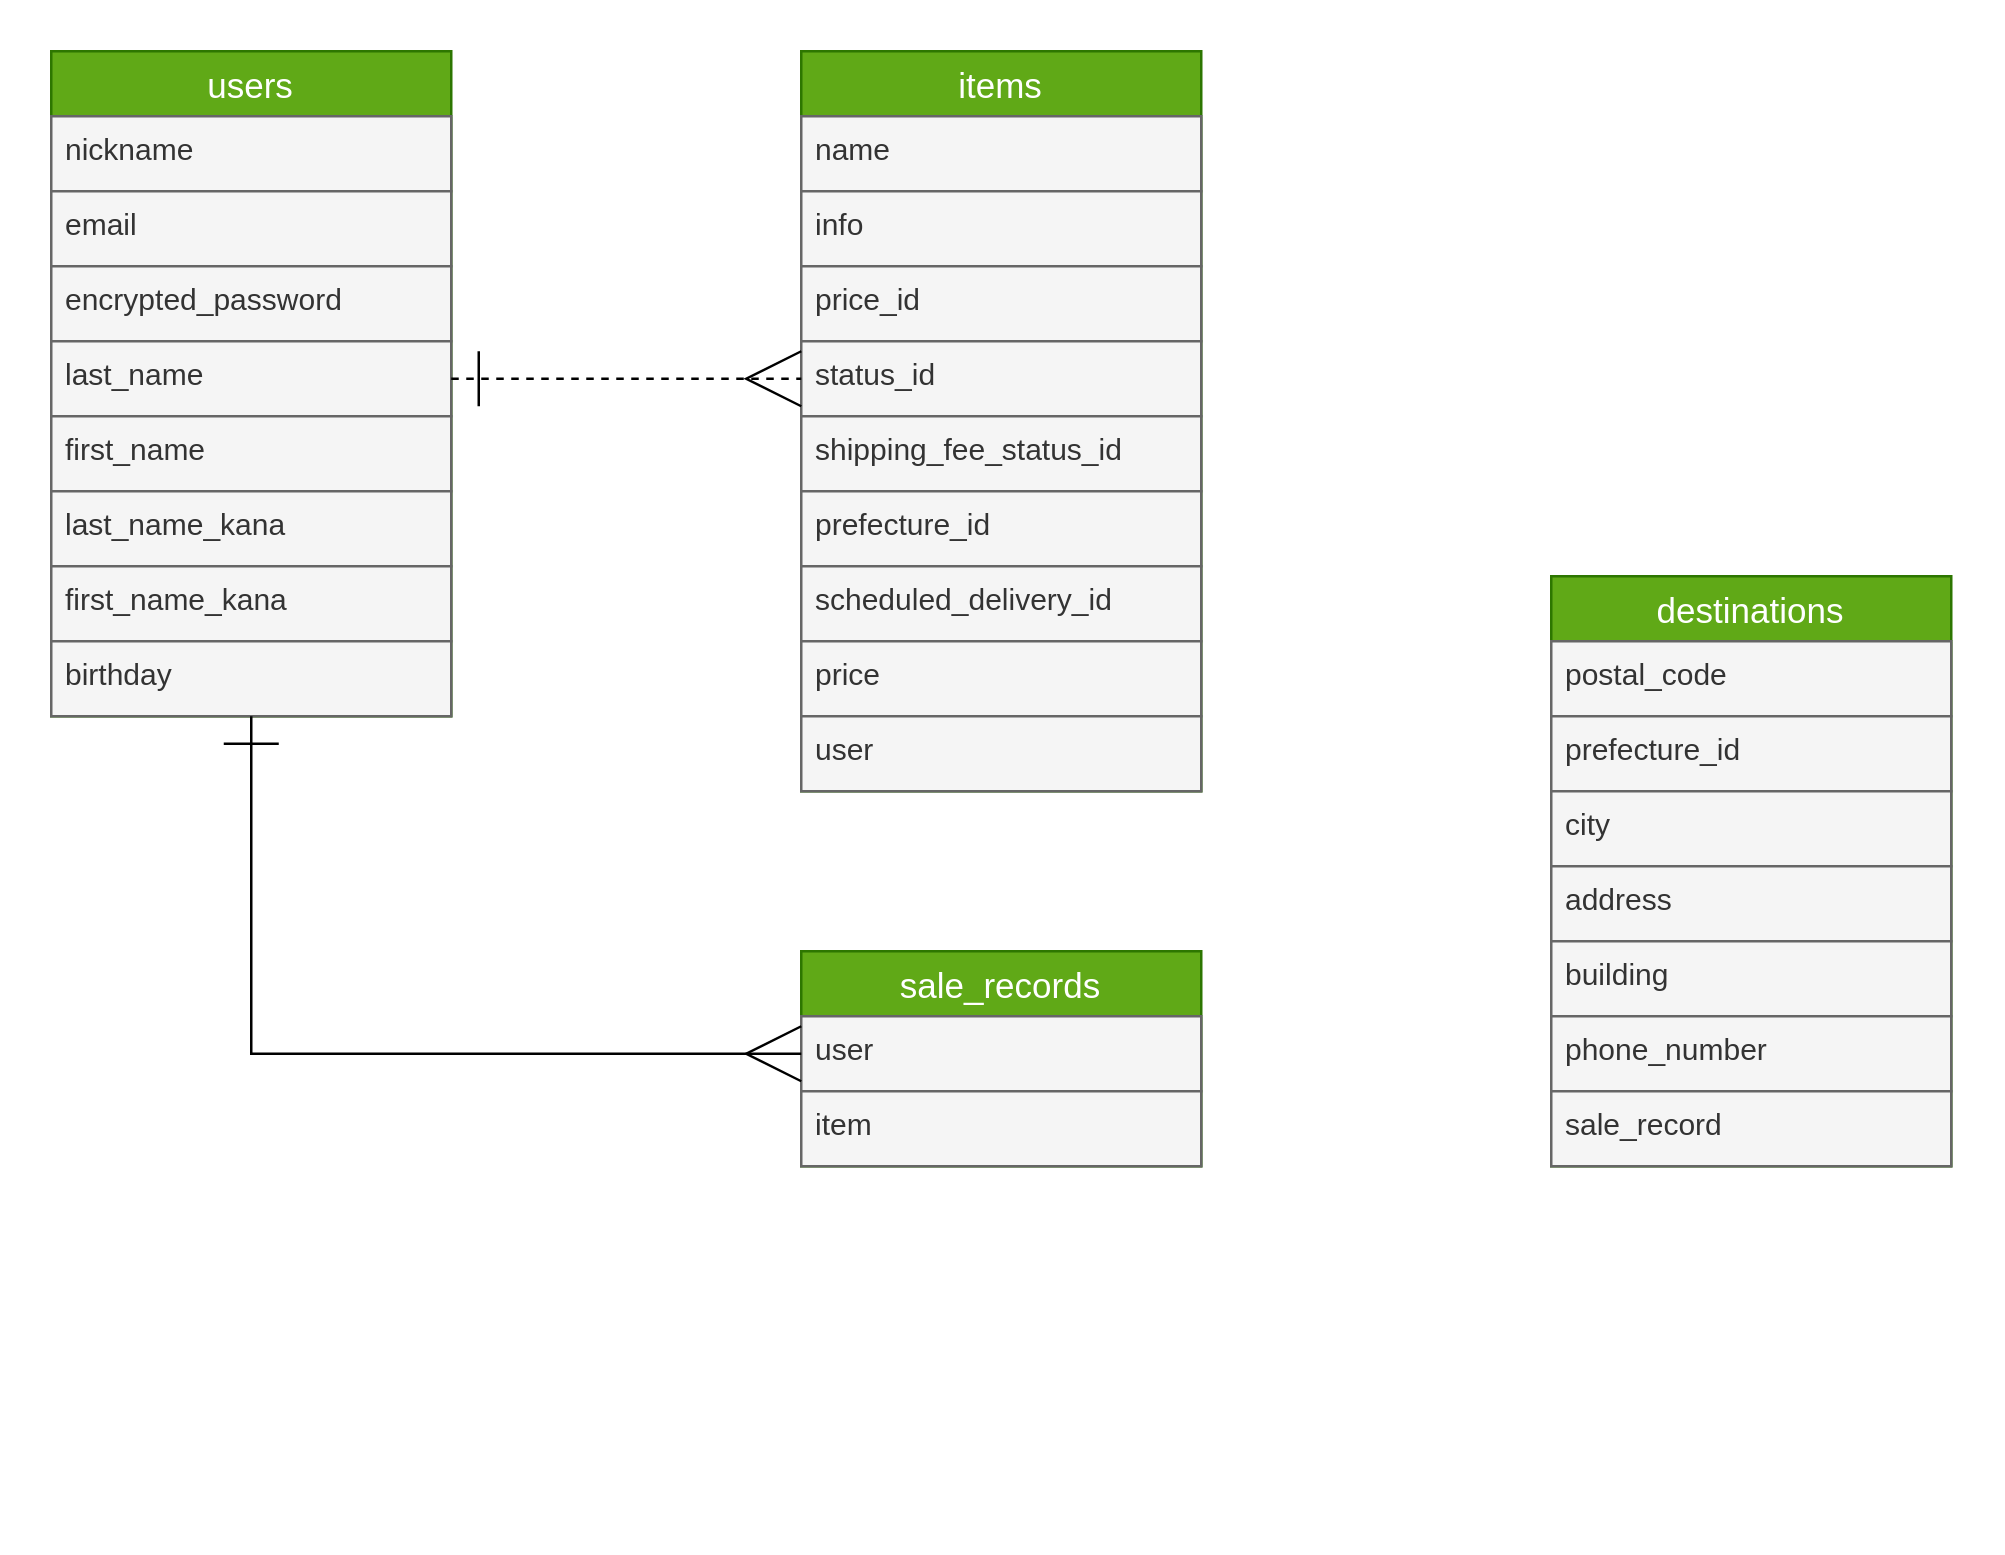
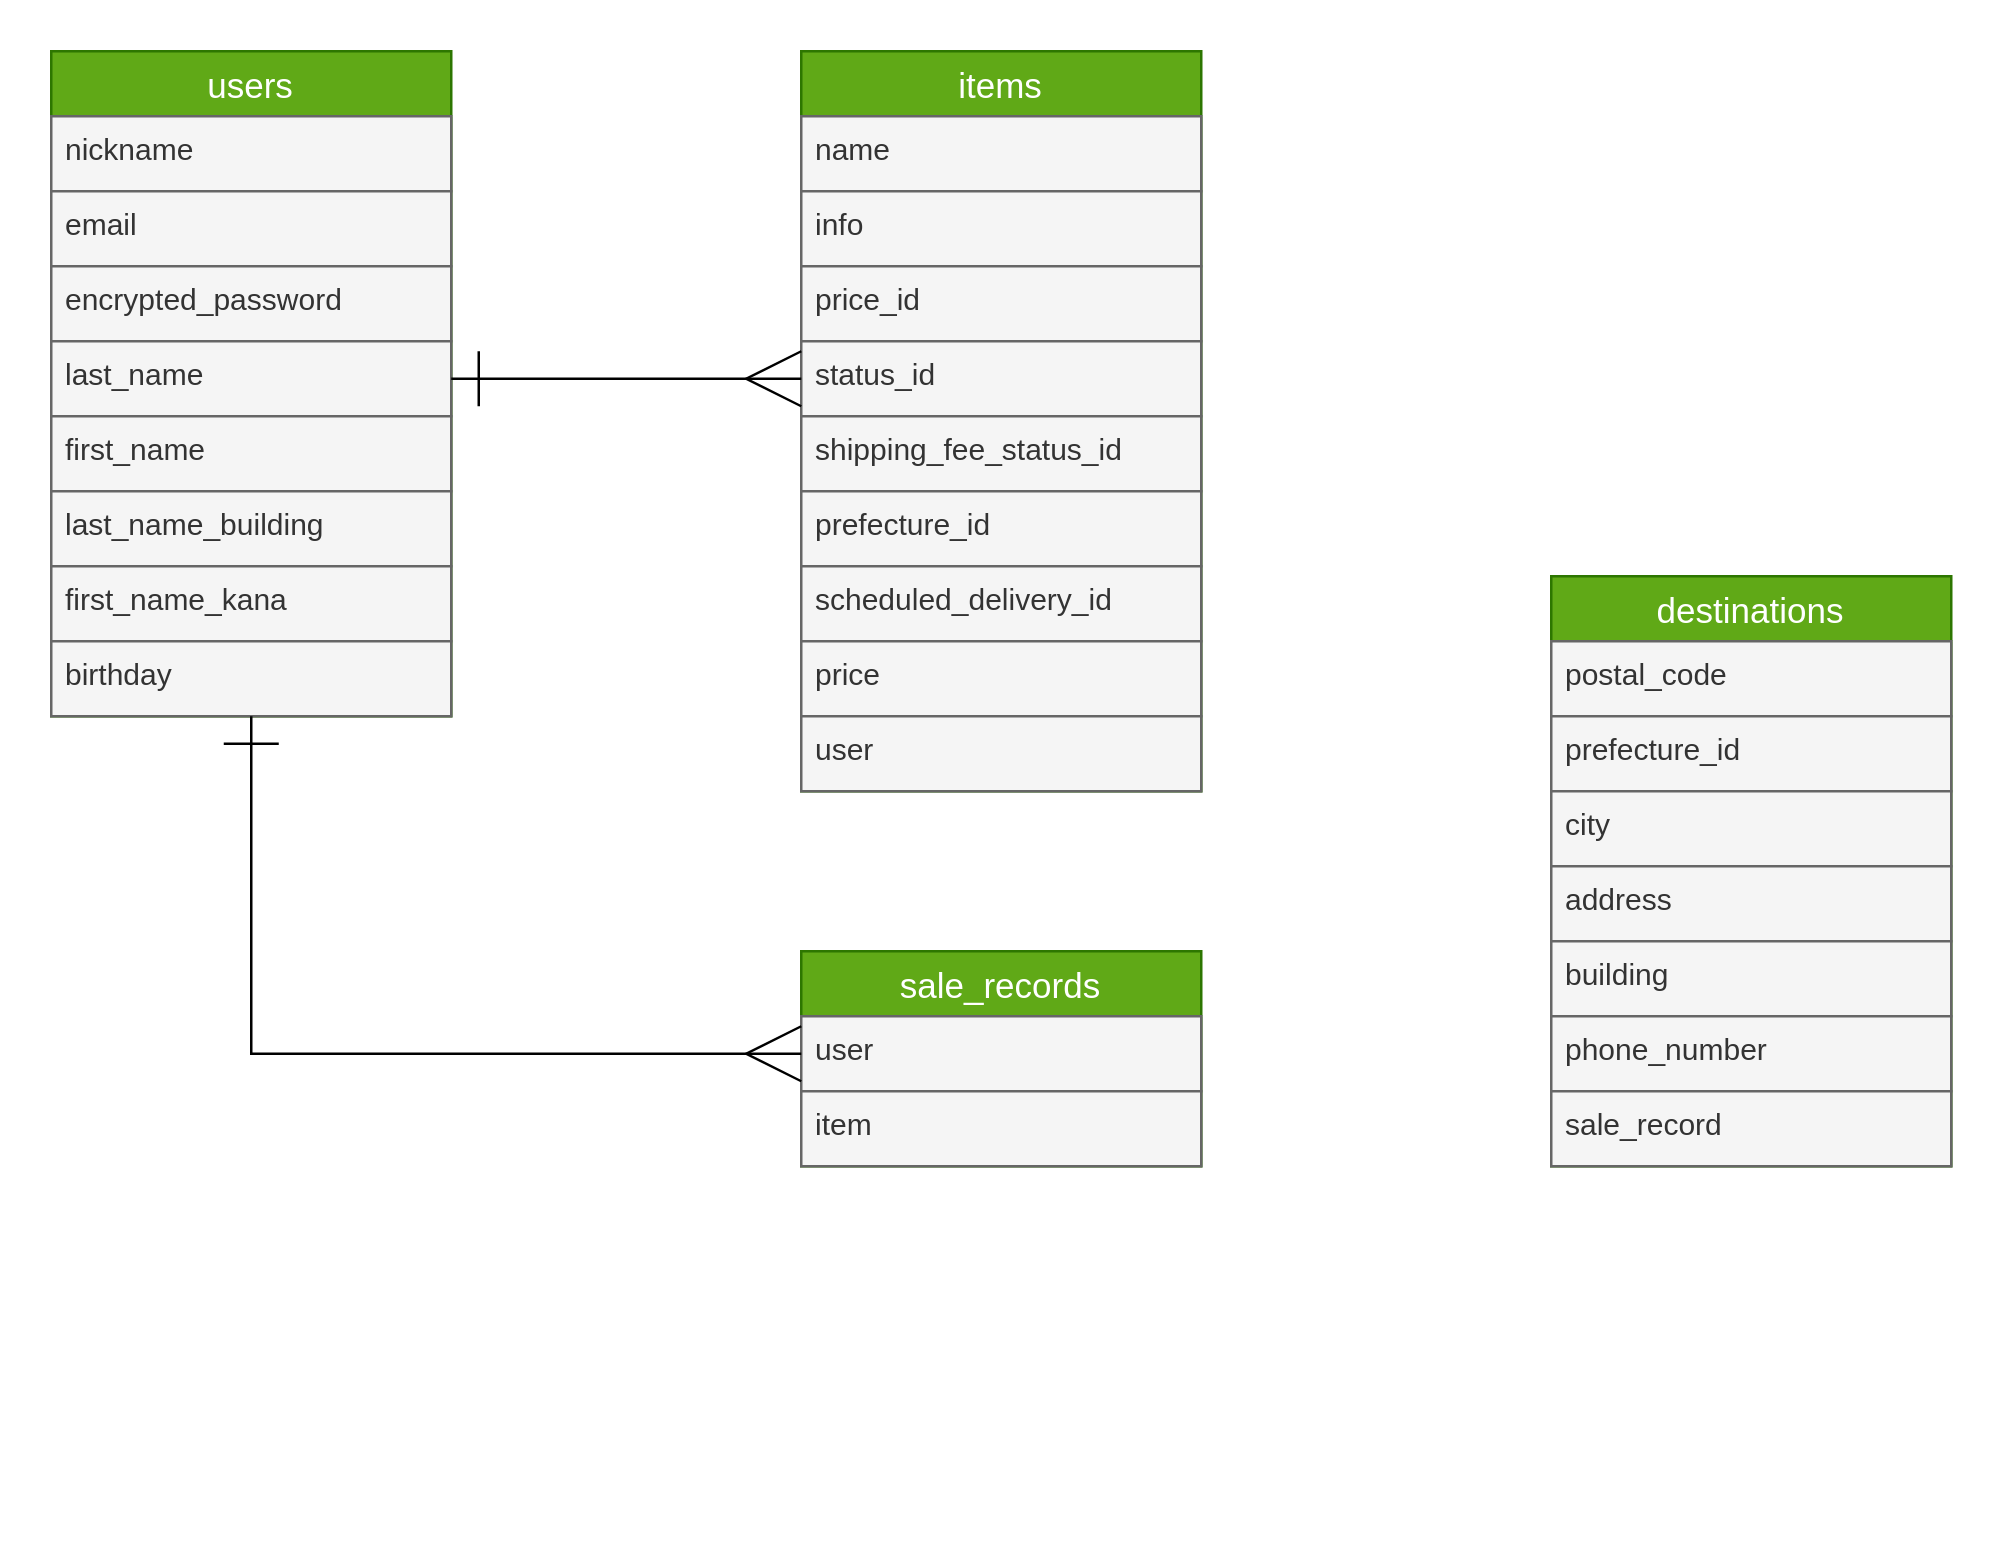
(627, 379) -> (627, 379)
(179, 525) -> (201, 525)
